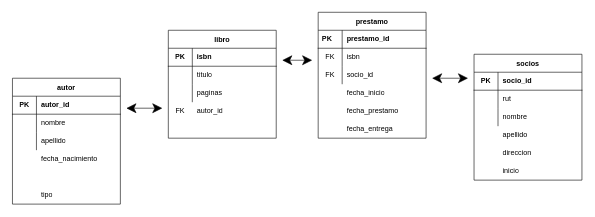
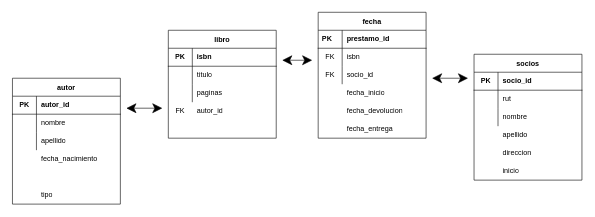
(372, 22) -> (372, 22)
(375, 111) -> (377, 111)
